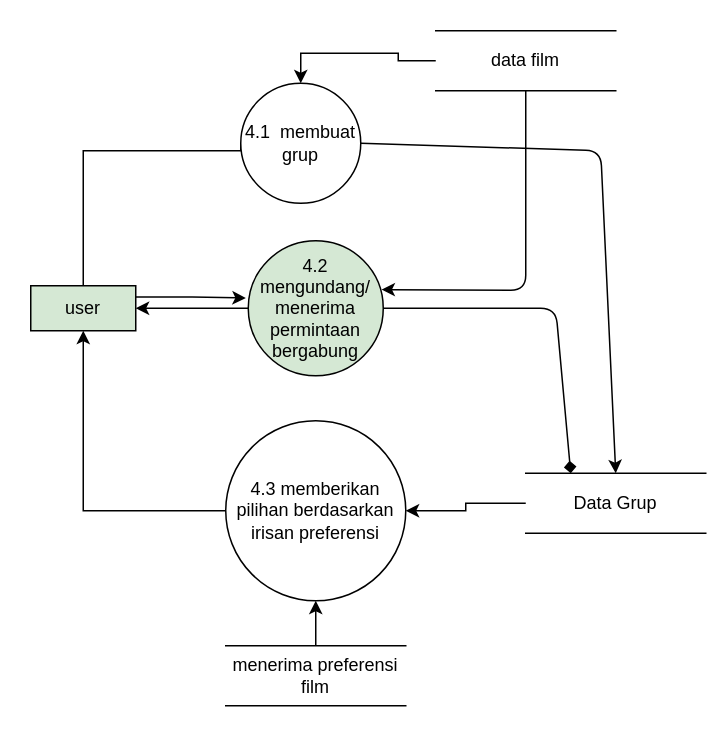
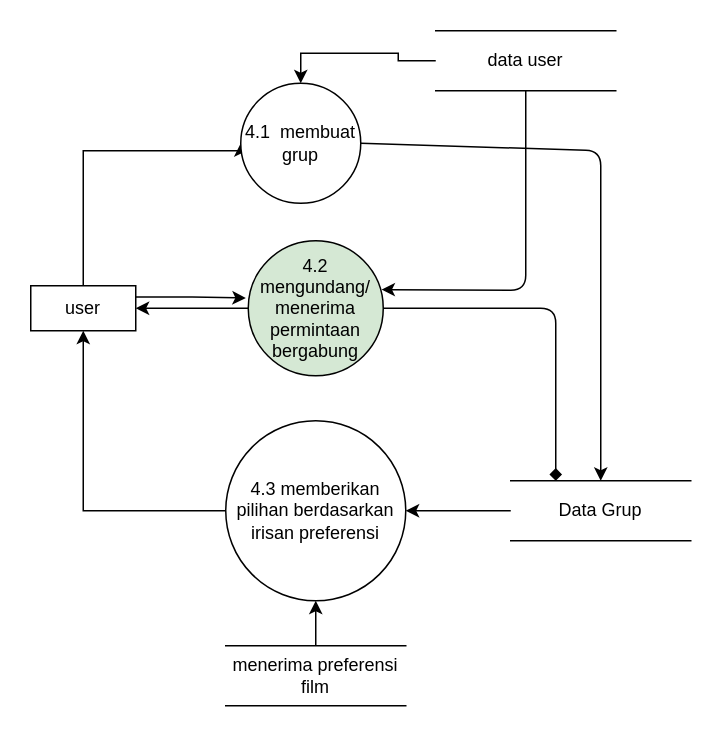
(526, 61) -> (526, 61)
(240, 151) -> (238, 151)
(83, 308) -> (83, 308)
(616, 503) -> (601, 511)
